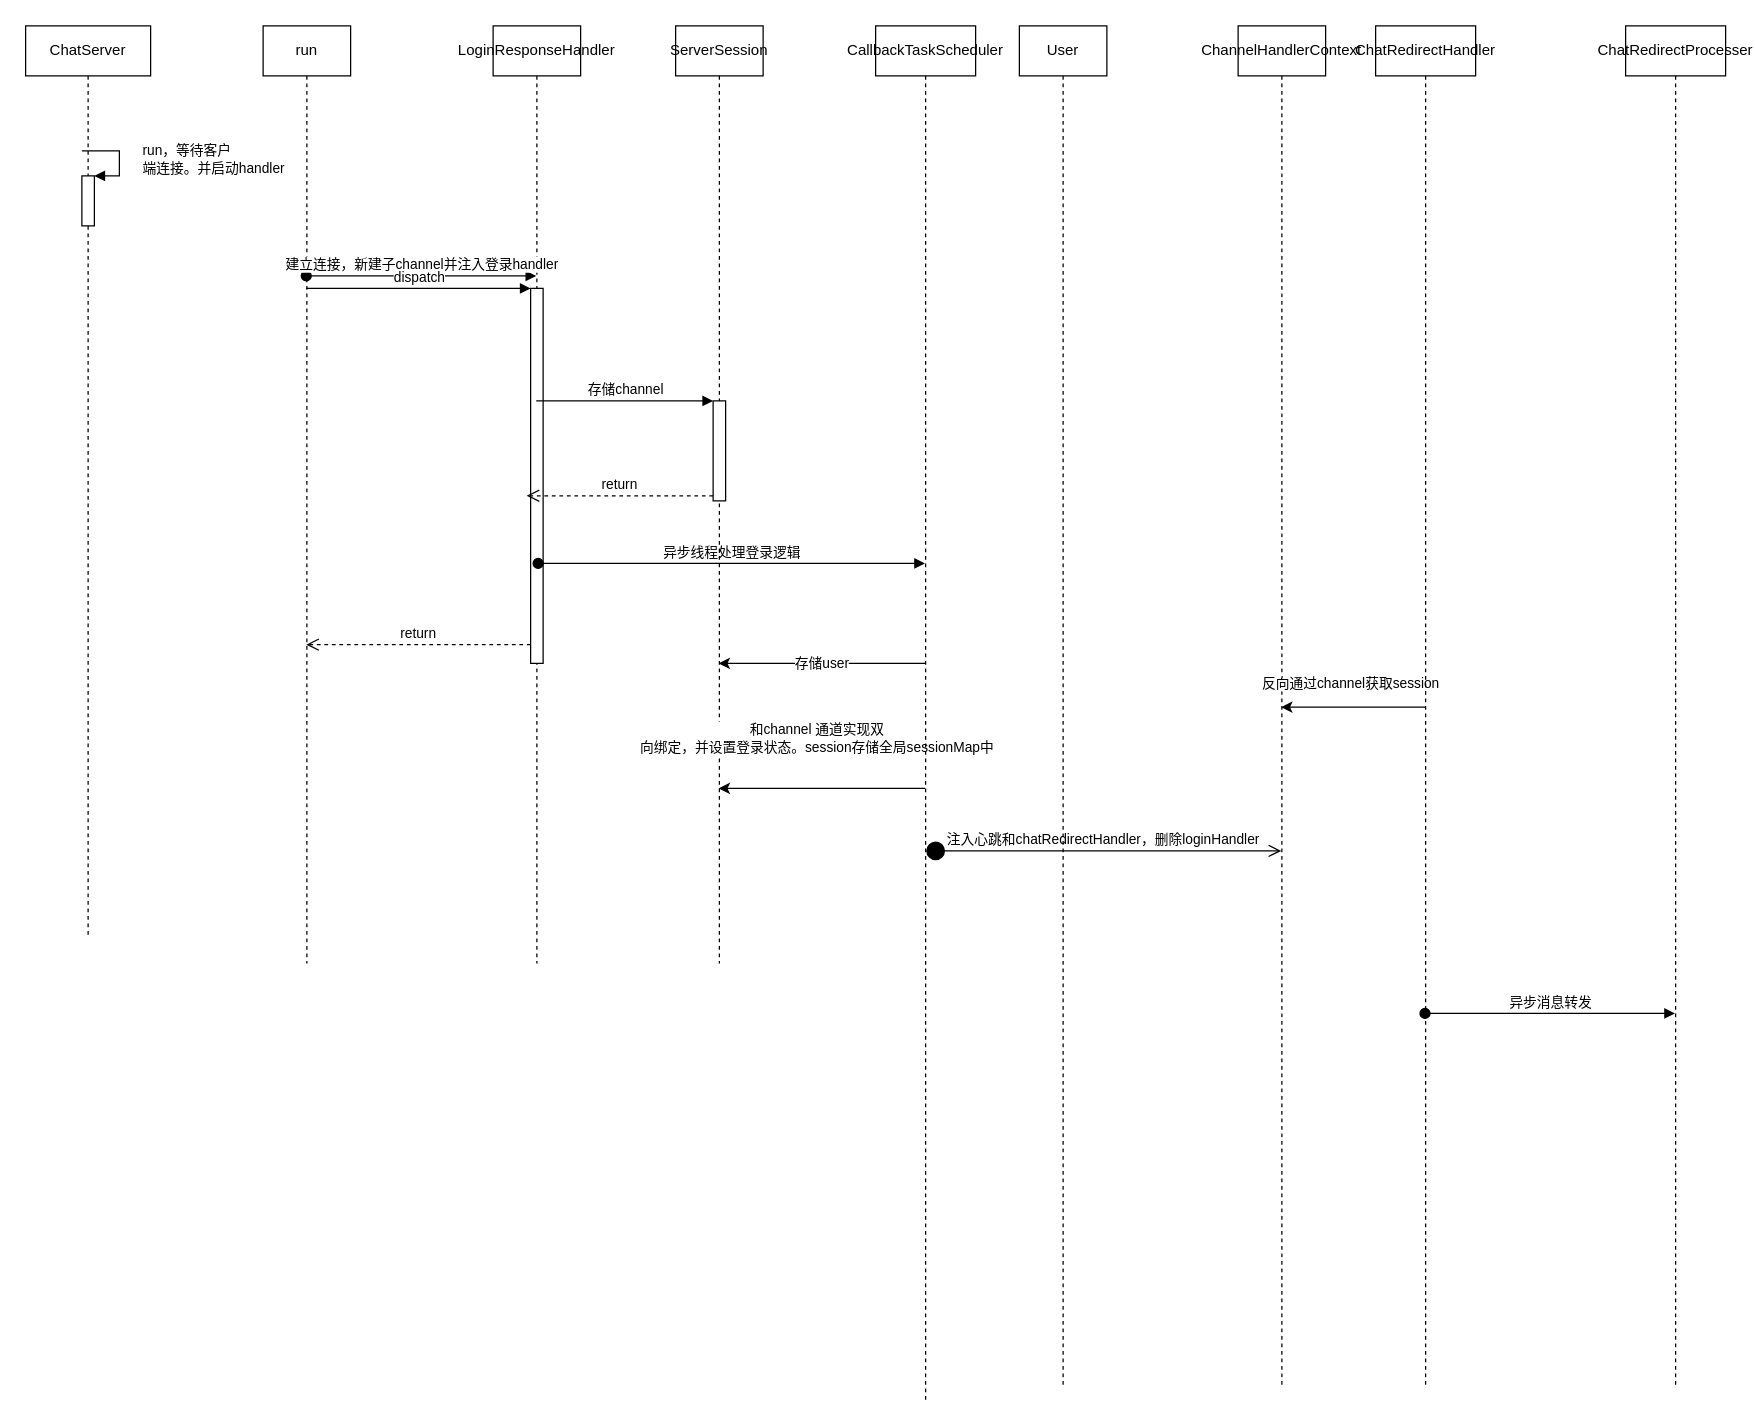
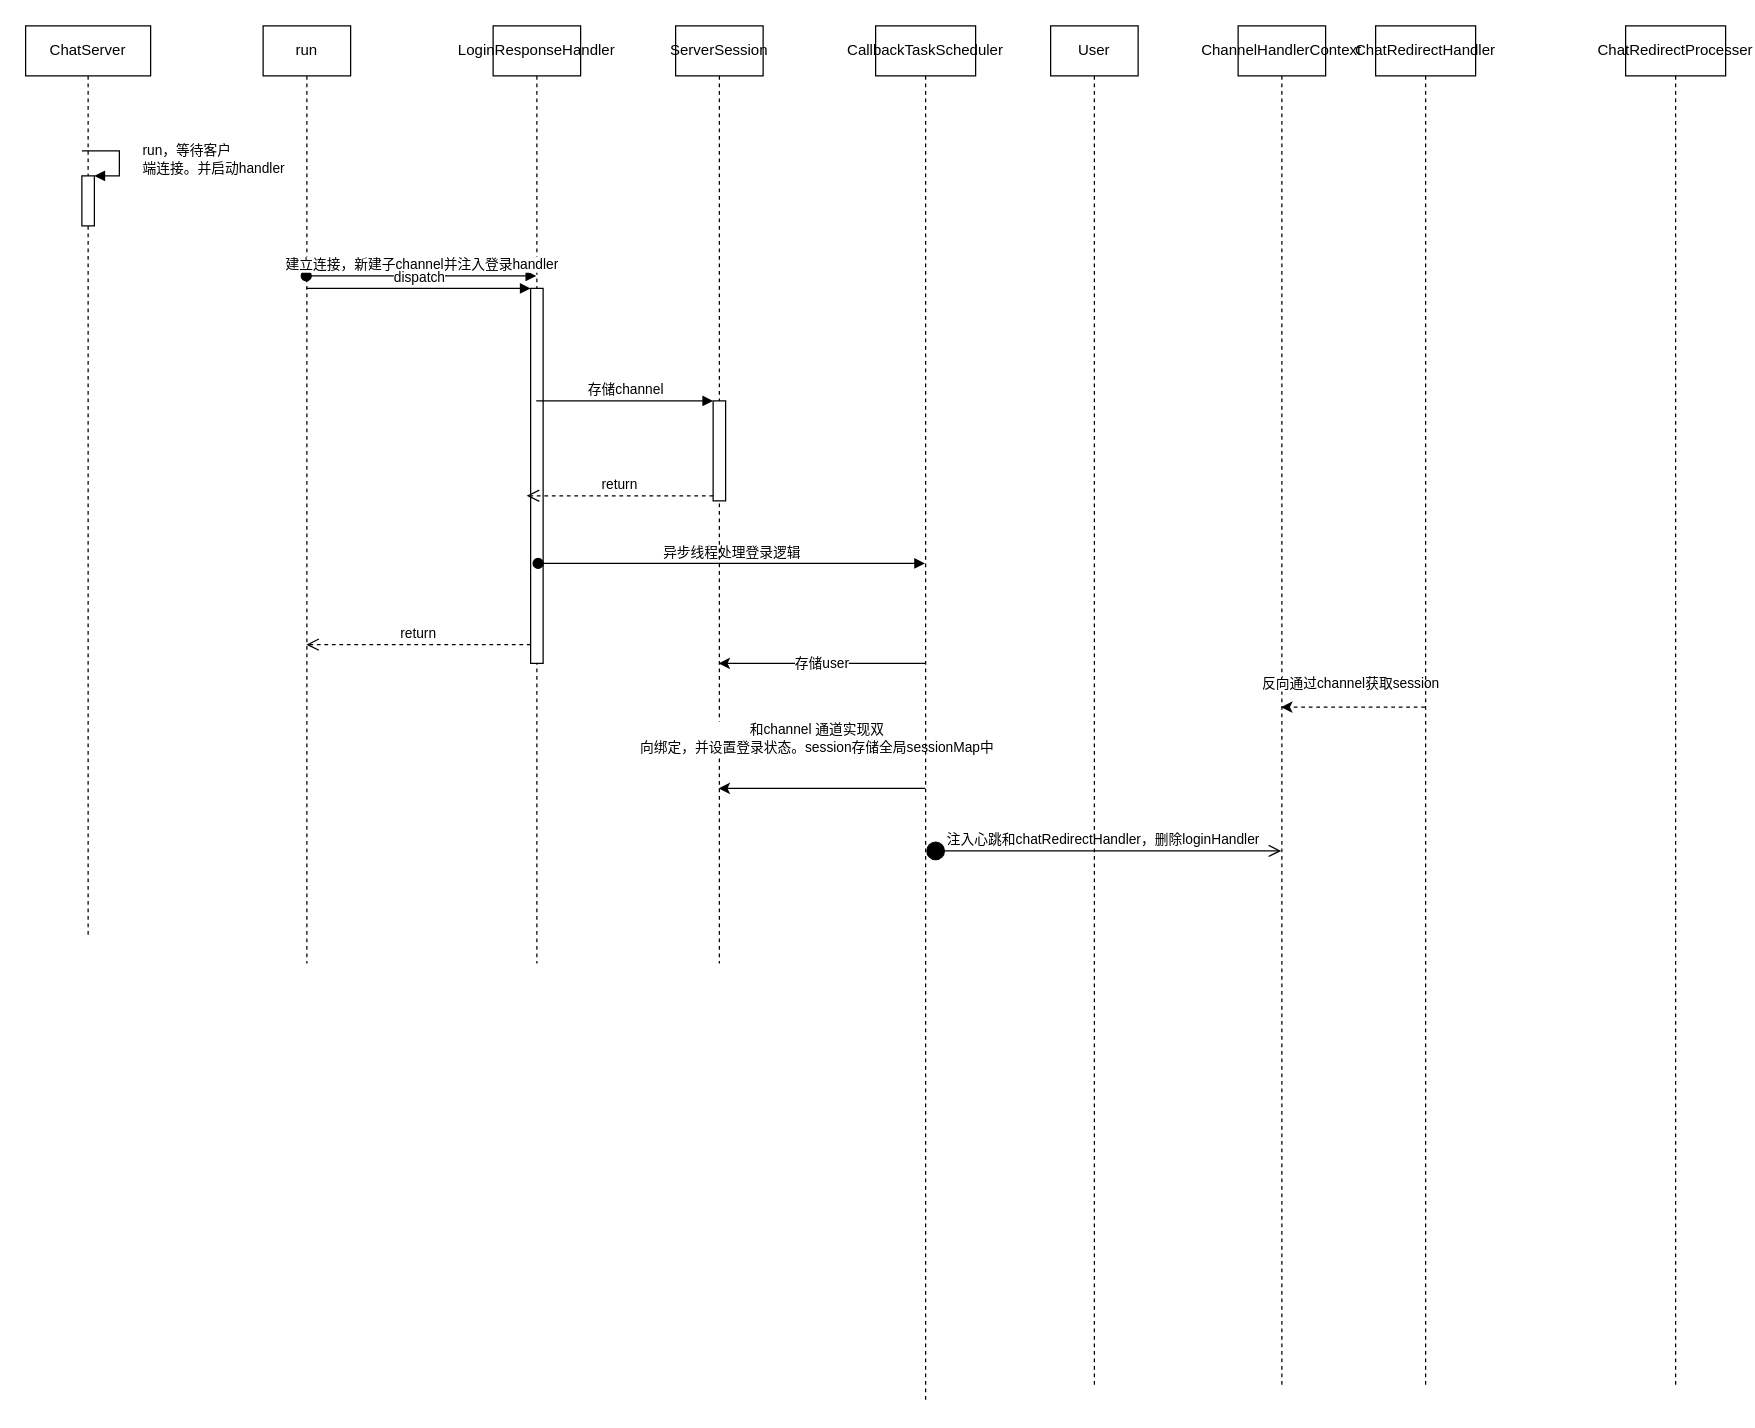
(1063, 707) -> (1094, 707)
(1356, 707) -> (1356, 707)
(1546, 1013) -> none
